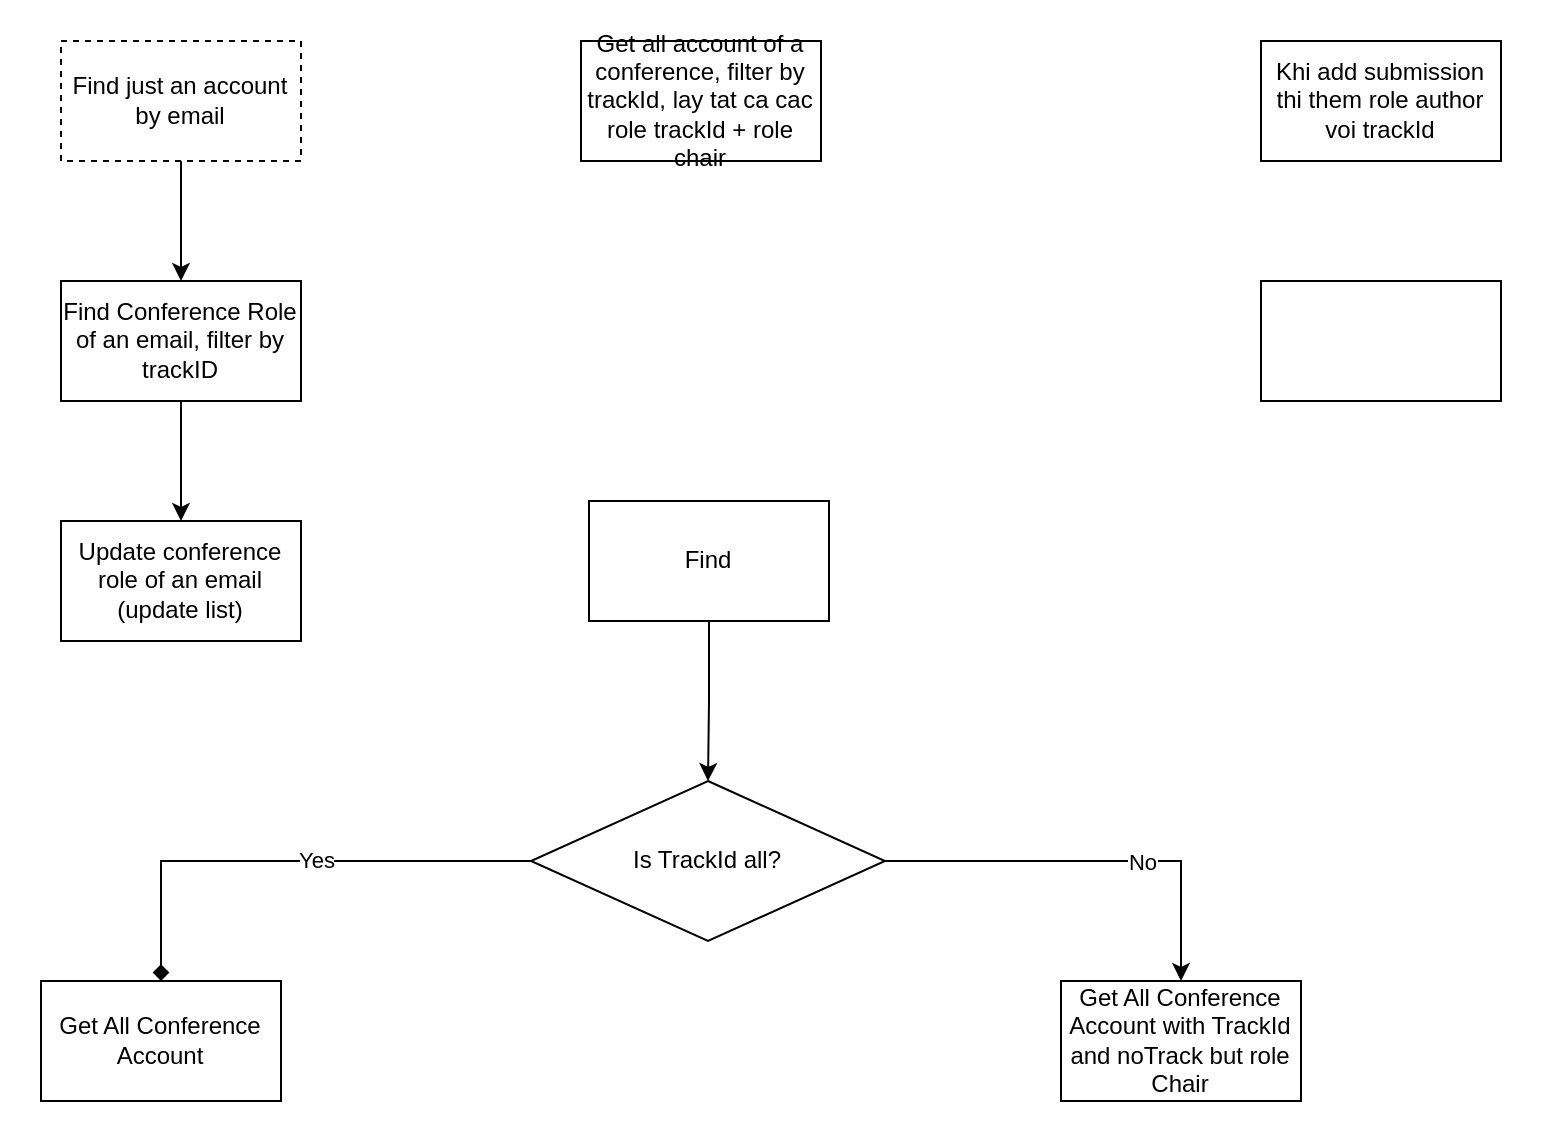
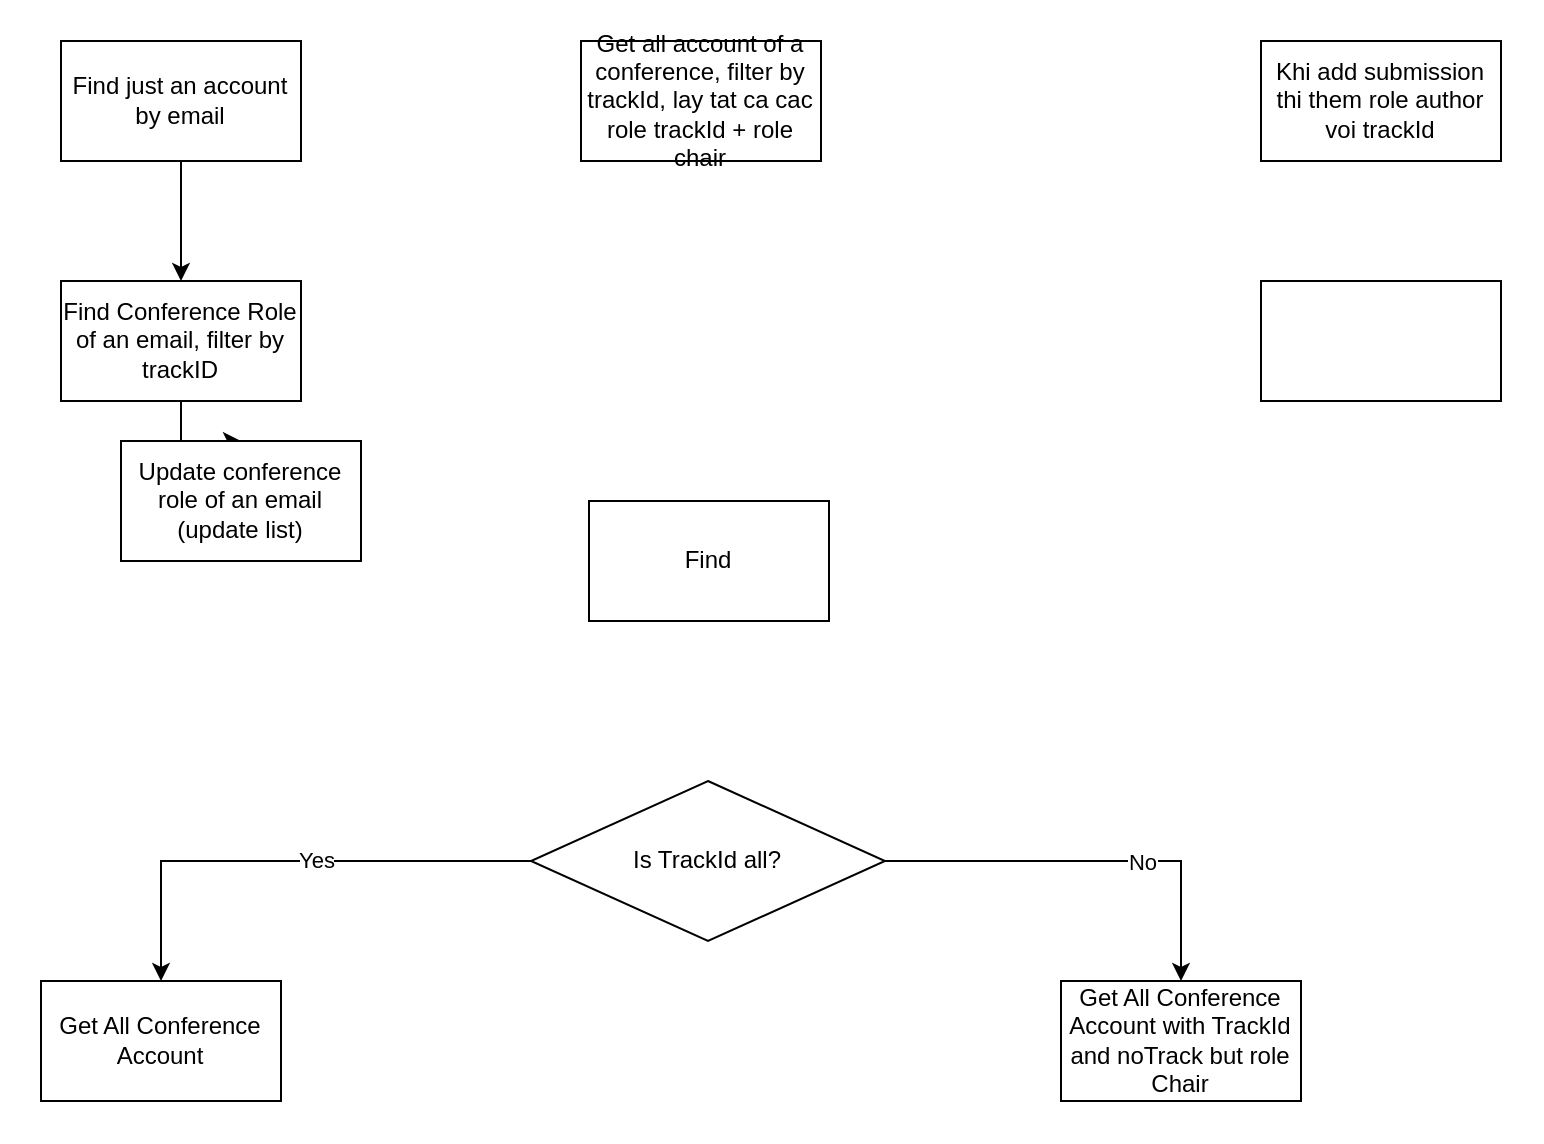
(181, 101) -> (181, 101)
(181, 581) -> (241, 501)
(709, 694) -> none
(161, 965) -> (161, 966)
